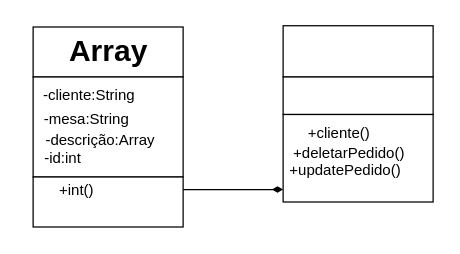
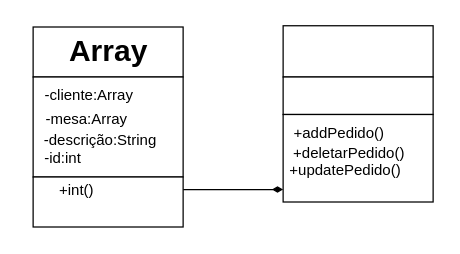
(89, 96) -> (89, 96)
(87, 119) -> (87, 119)
(339, 133) -> (339, 133)
(101, 141) -> (101, 141)
